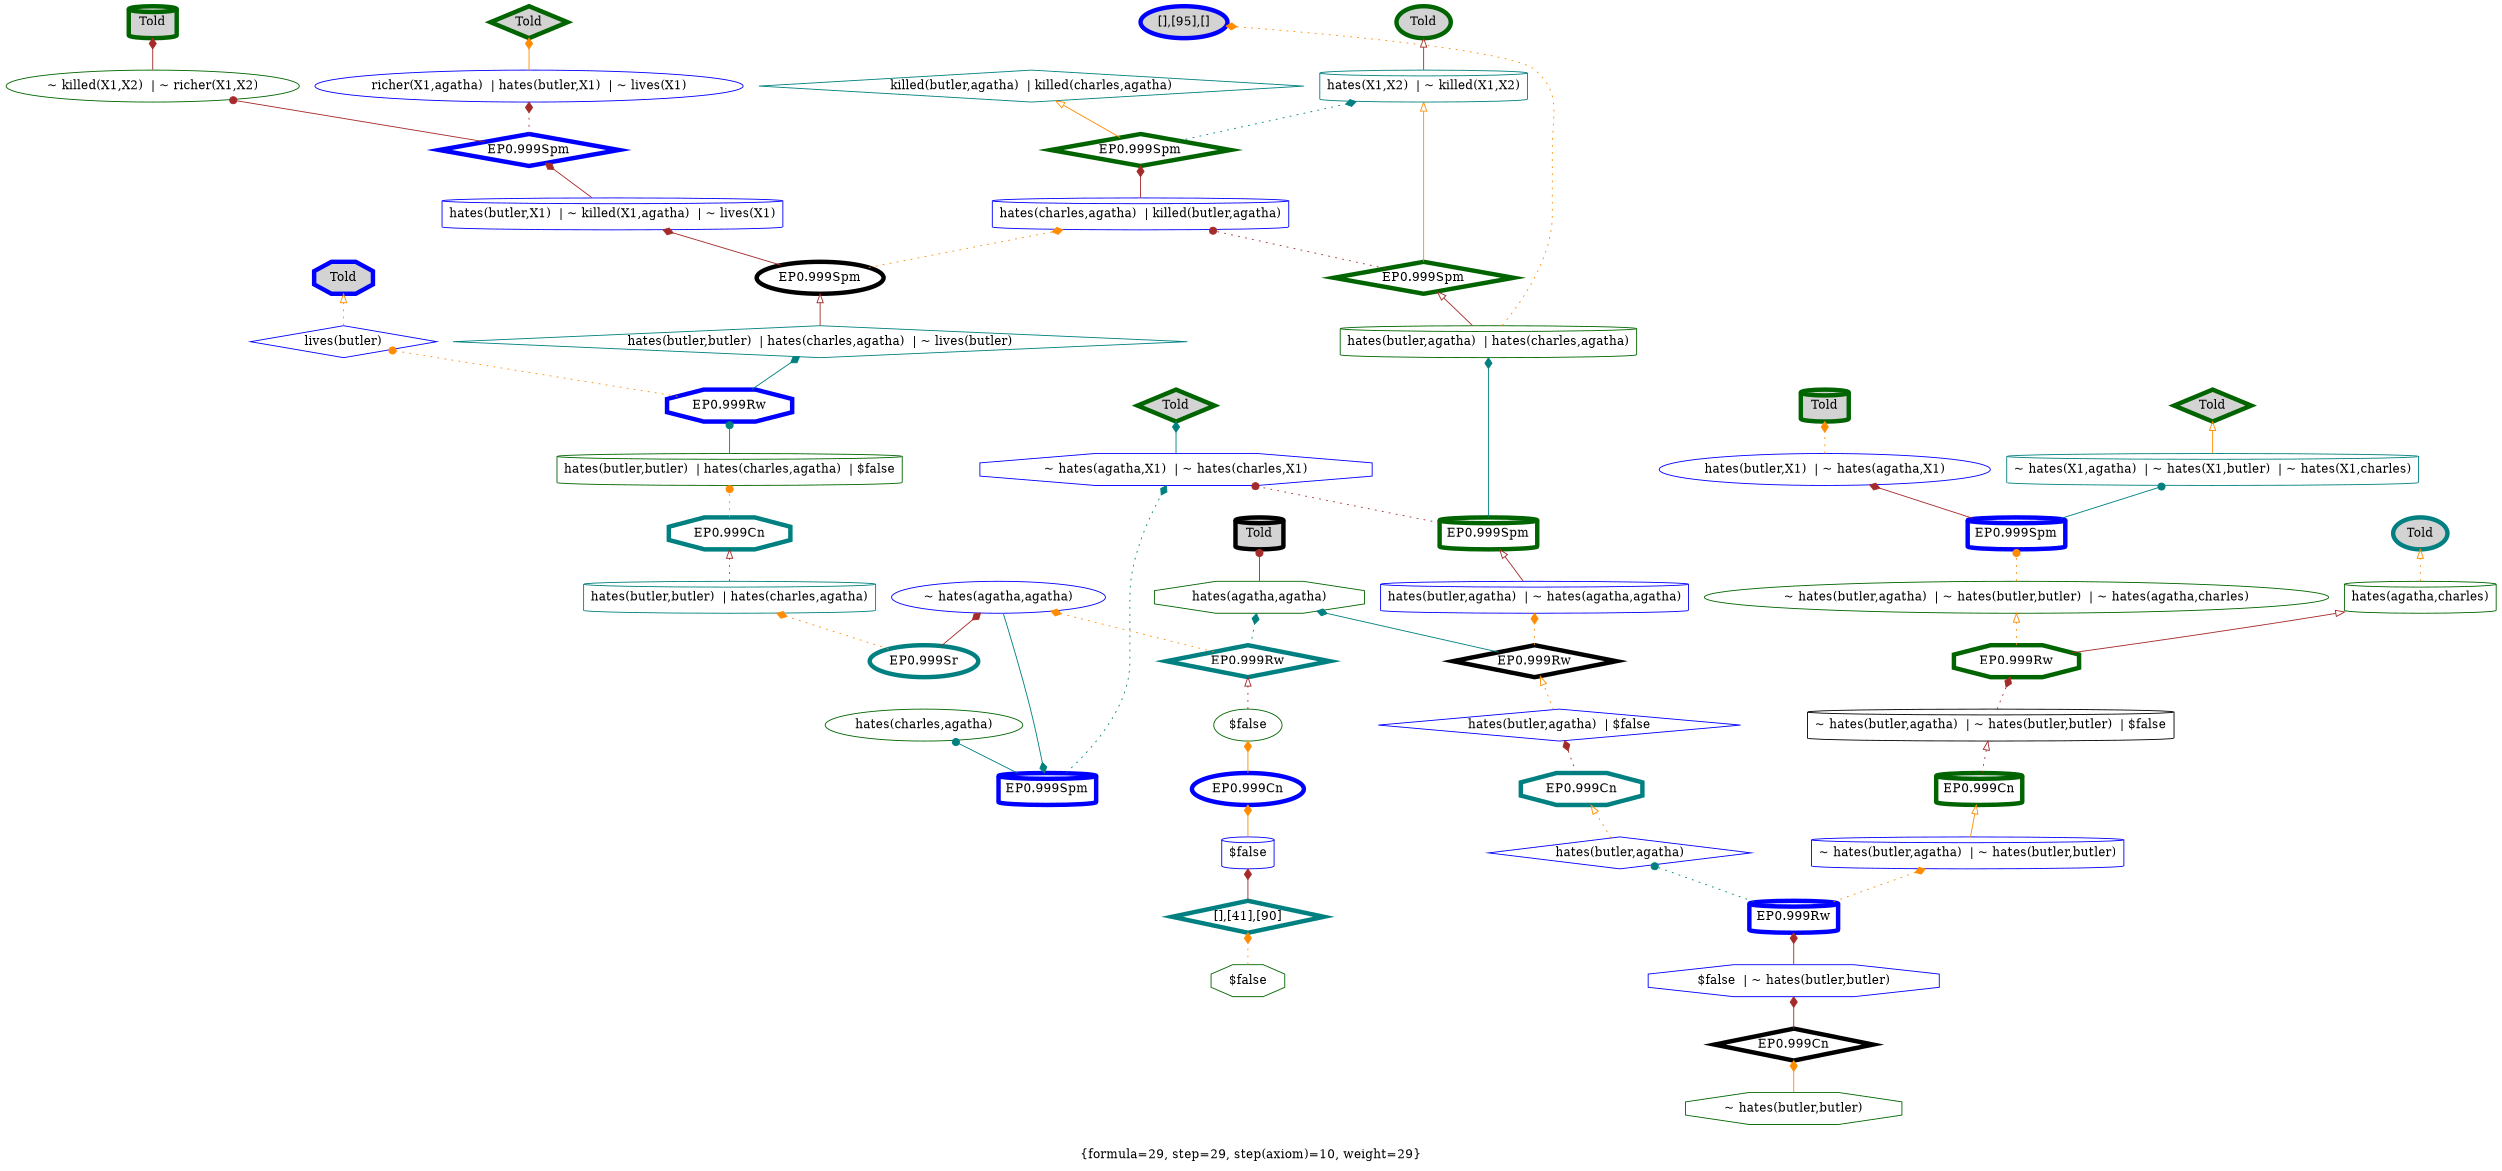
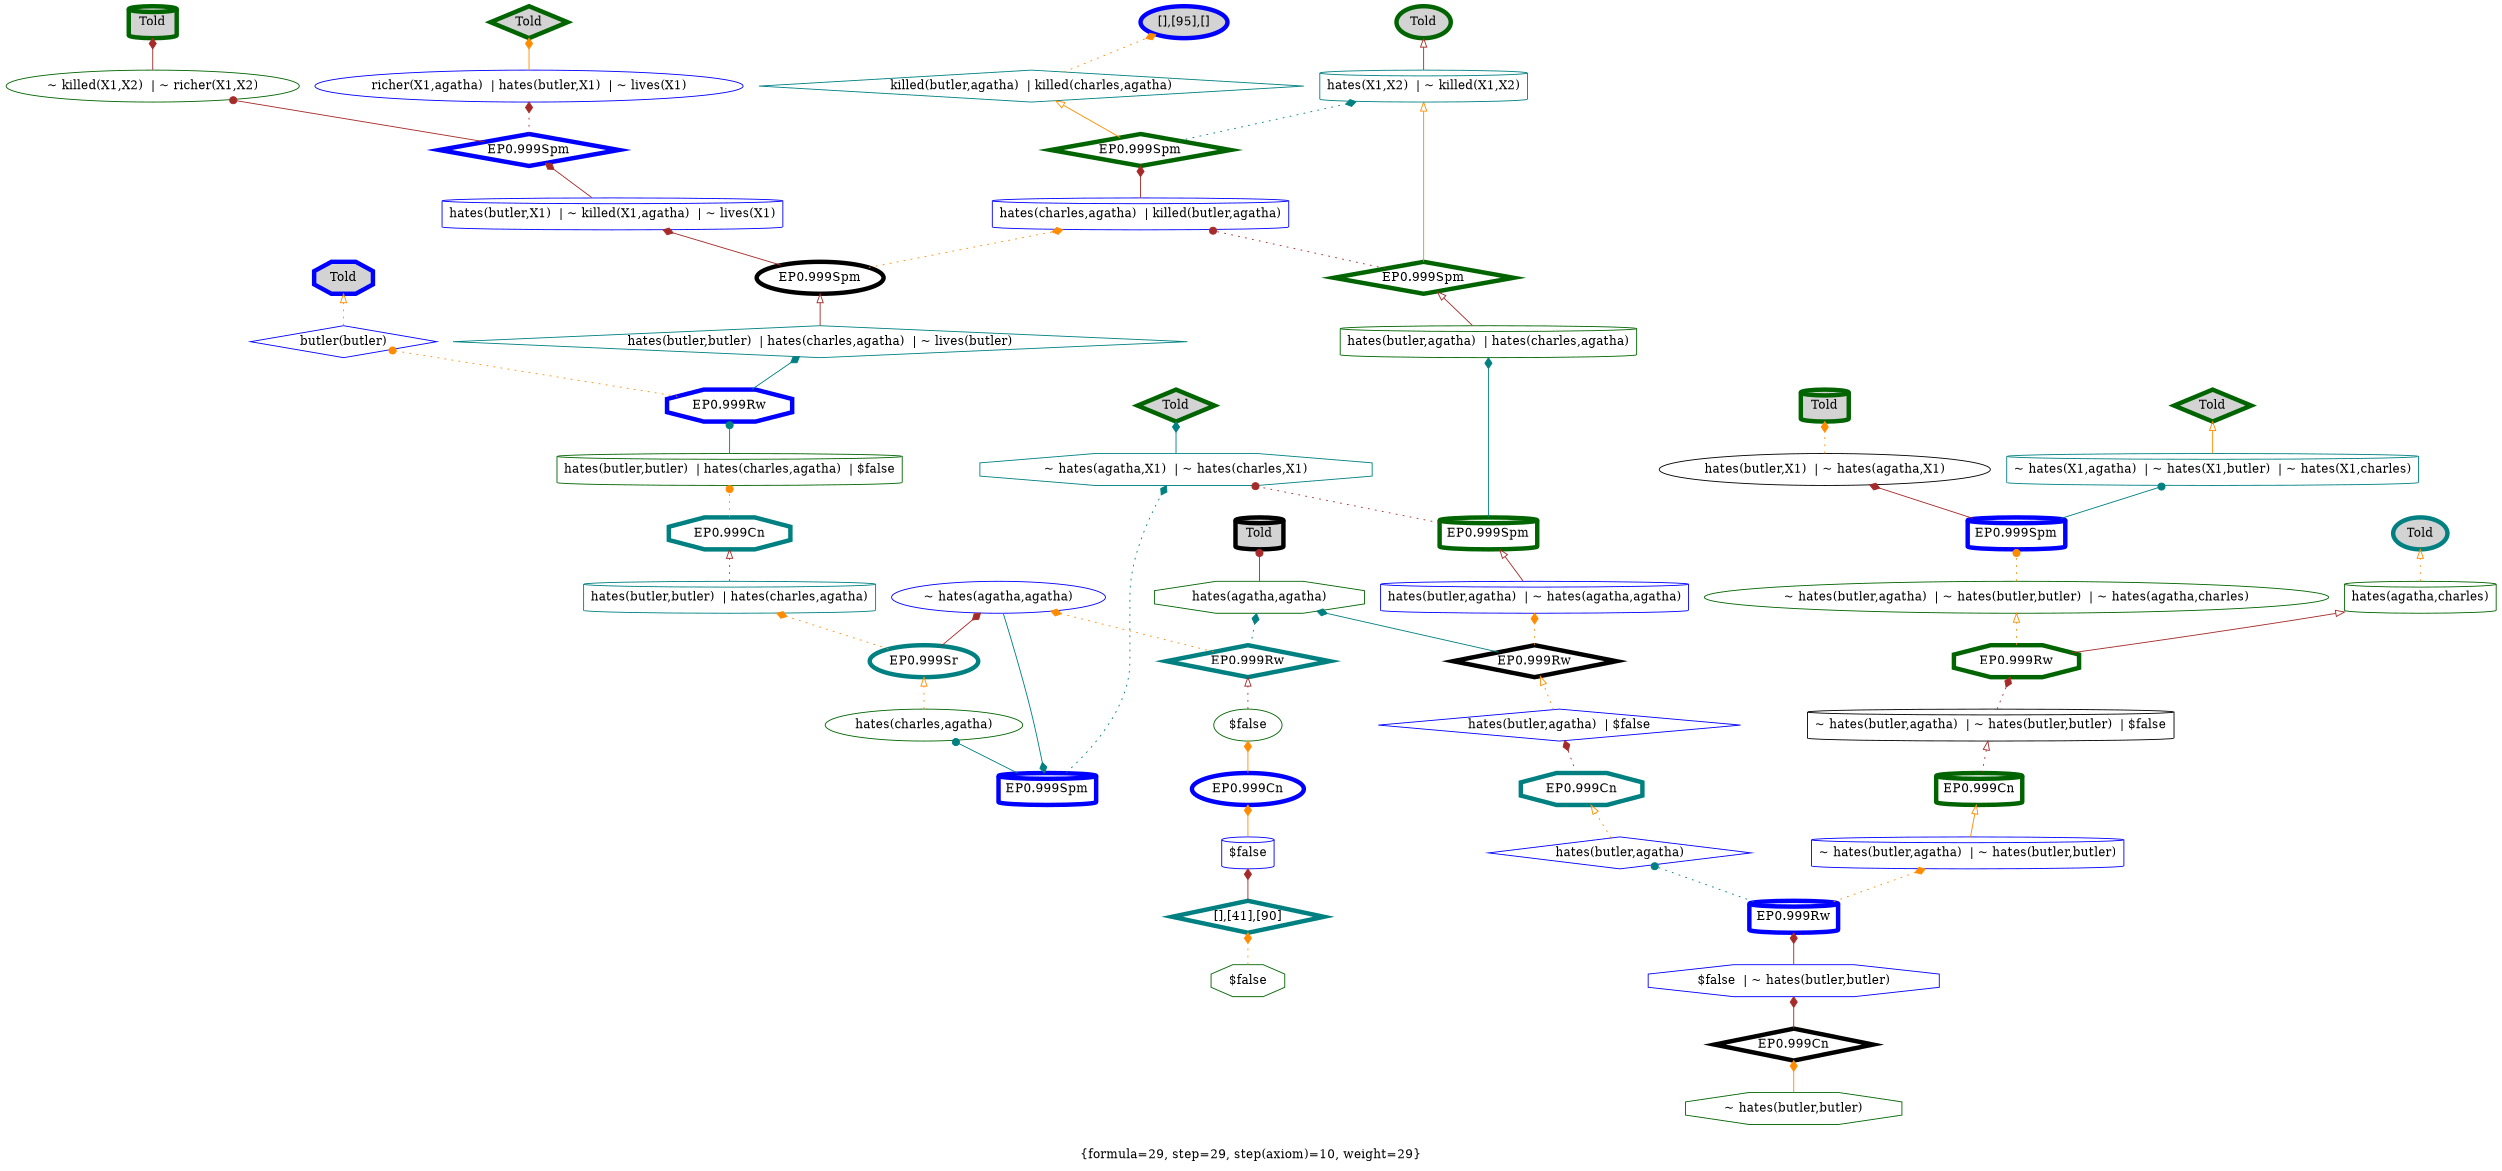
(1522, 64) -> (1105, 55)
(344, 342) -> (344, 342)
(1176, 469) -> (1176, 469)
(1825, 469) -> (1825, 469)
none -> (924, 697)
